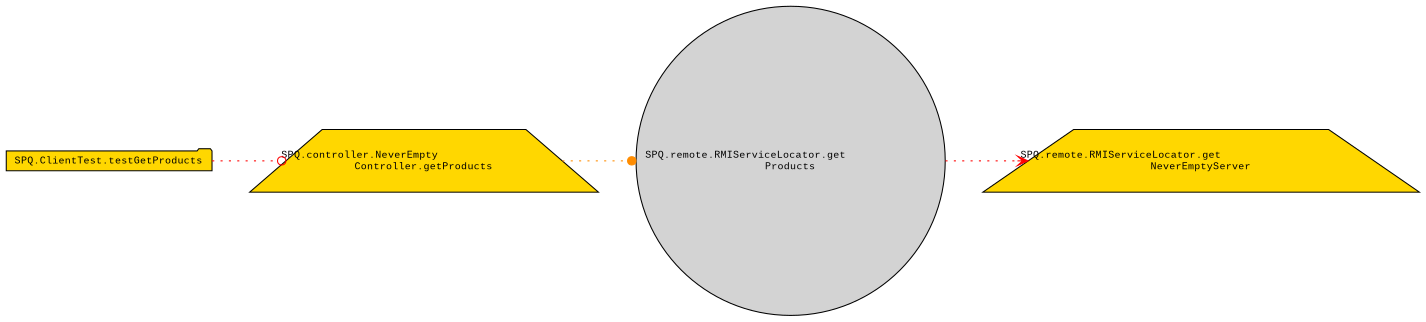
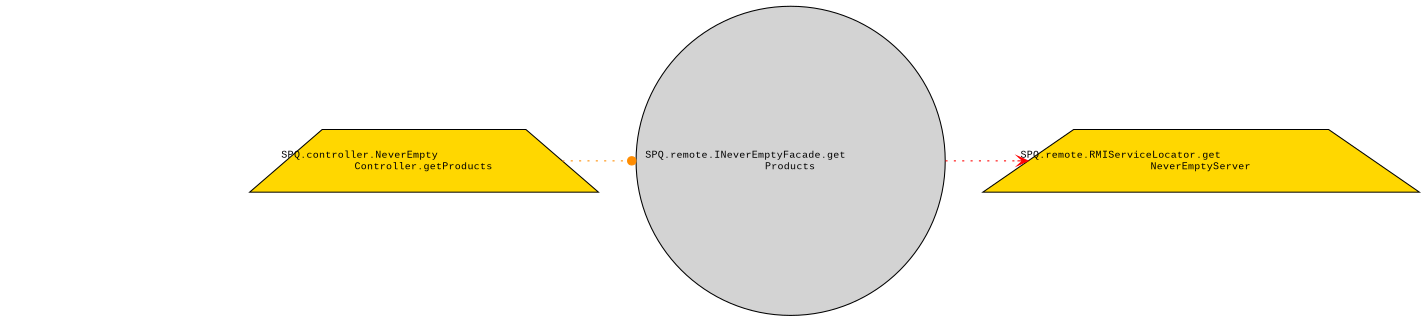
(109, 161) -> none
(791, 161) -> (791, 161)
